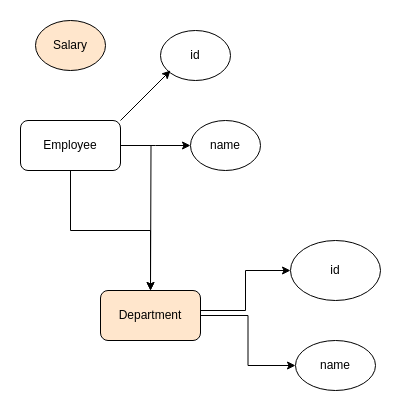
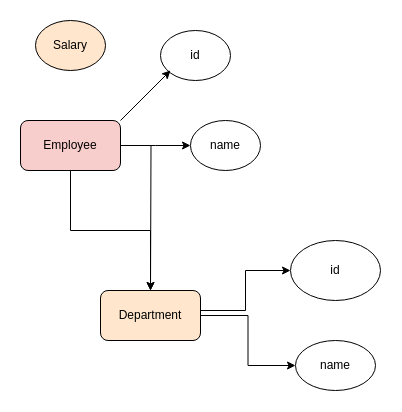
(71, 146) -> (71, 146)
